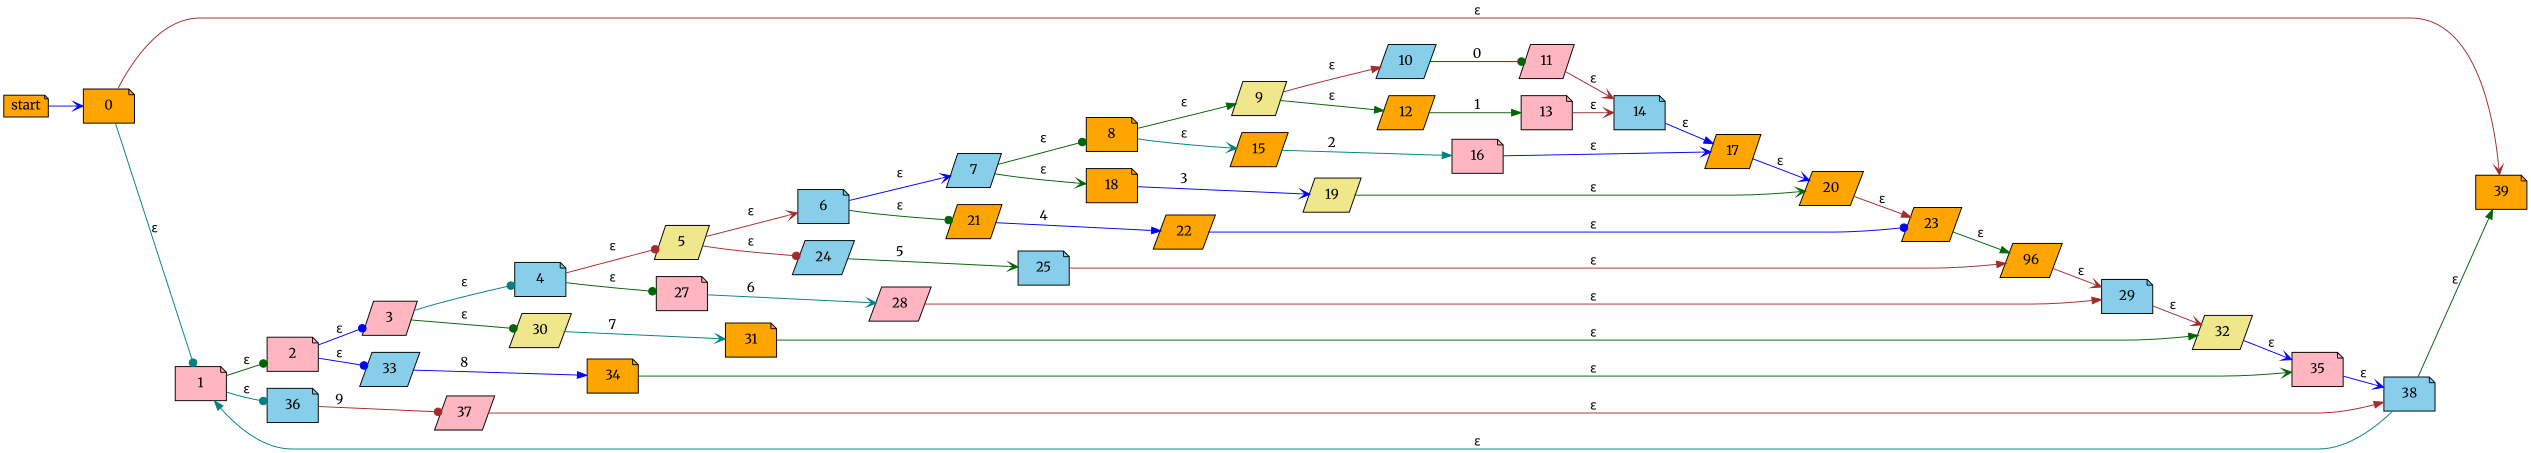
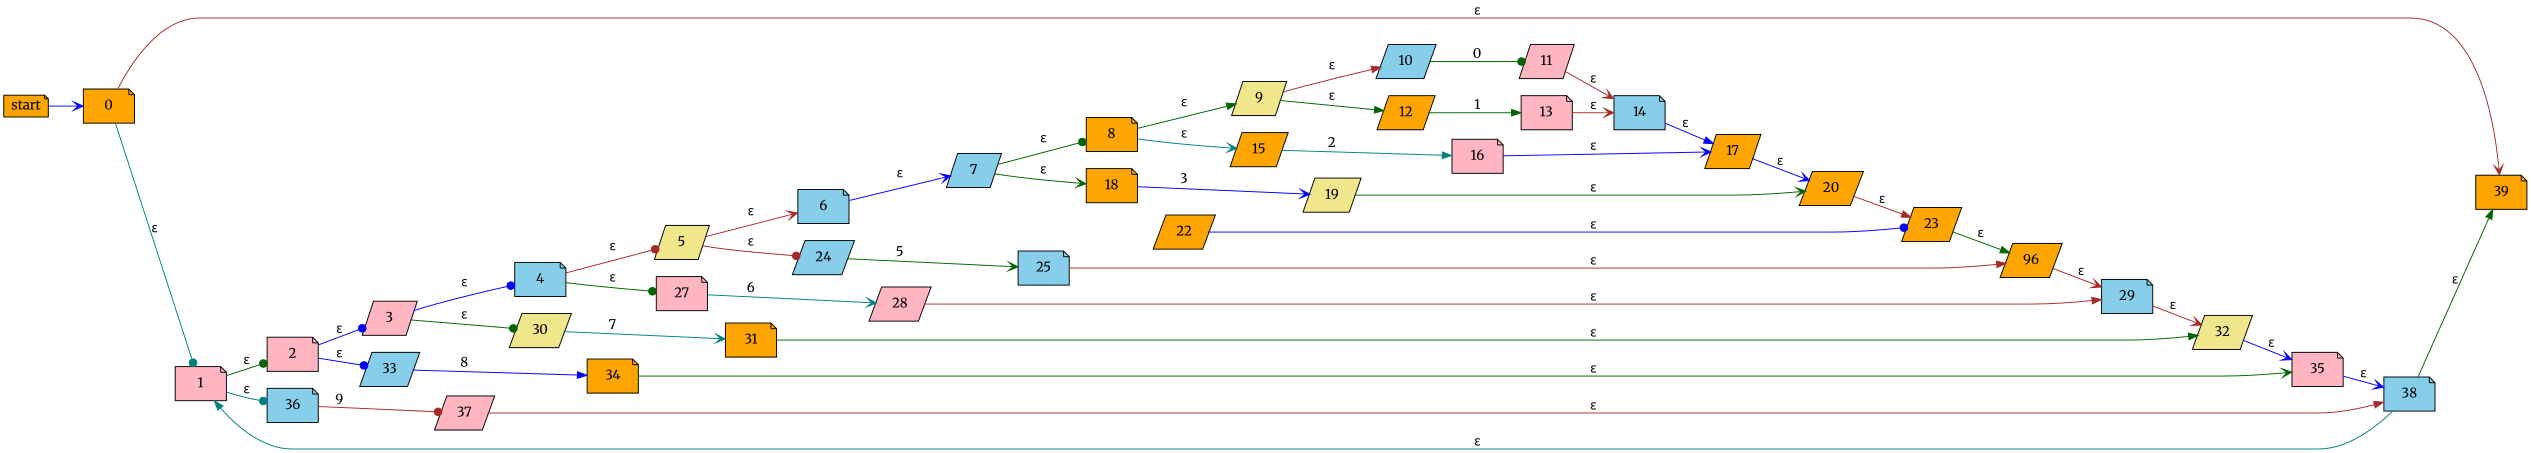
(974, 222) -> none
(460, 298) -> (460, 298)
